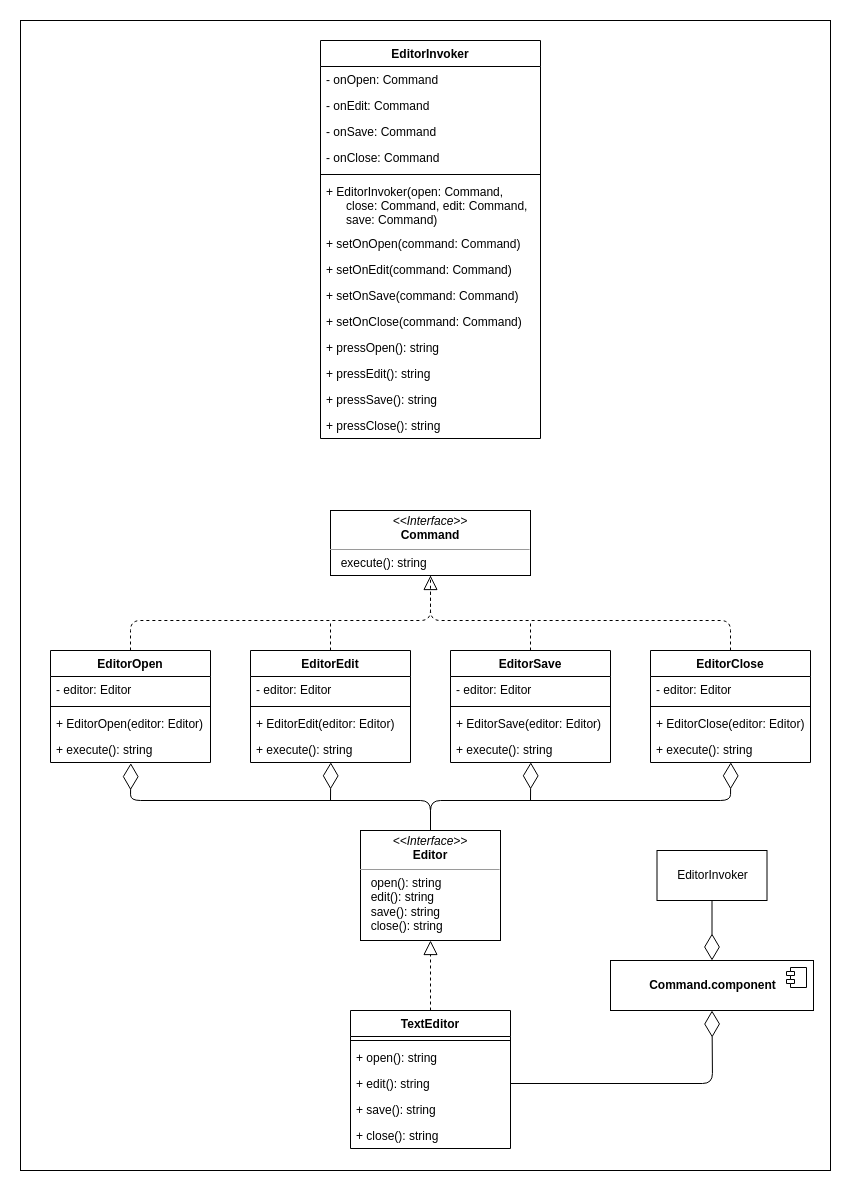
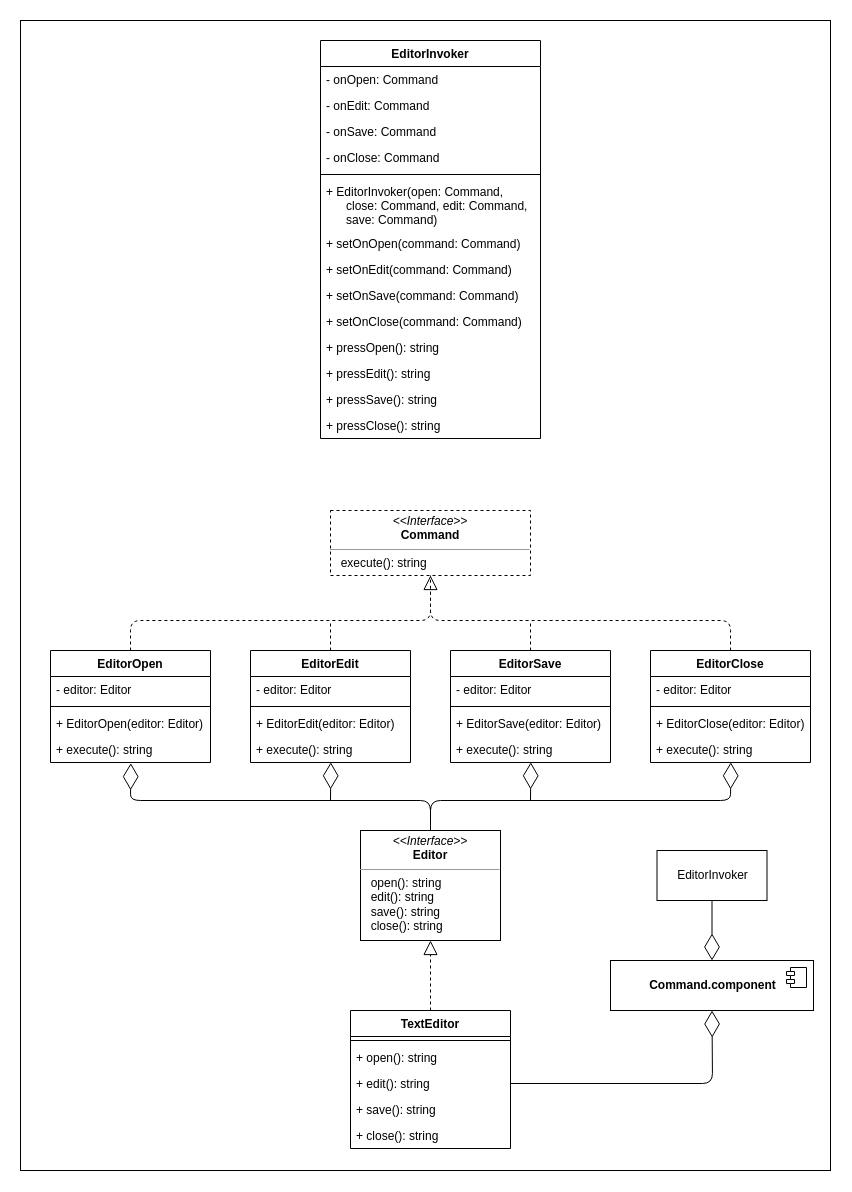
(431, 543) -> (431, 543)
